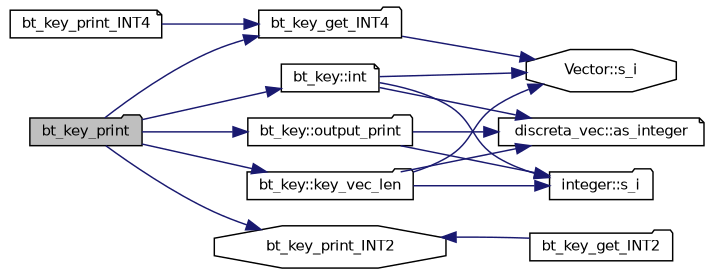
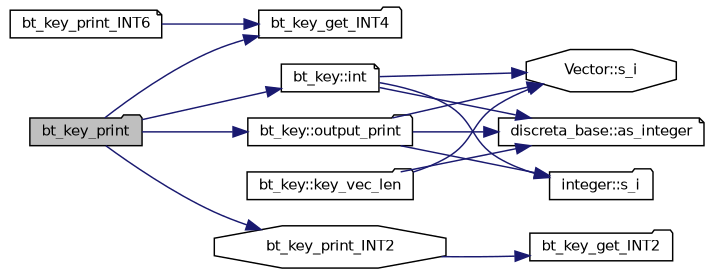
(86, 24) -> (86, 24)
(461, 47) -> (480, 98)
(601, 132) -> (601, 132)
(197, 156) -> none
(474, 186) -> none
(493, 237) -> (478, 257)
